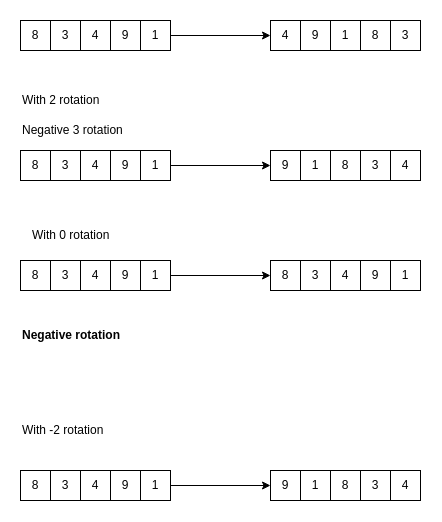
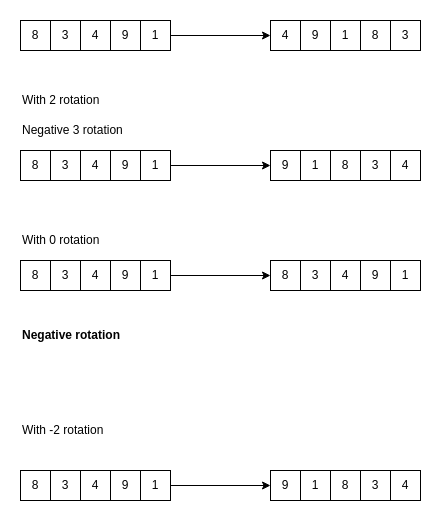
(121, 236) -> (111, 241)
